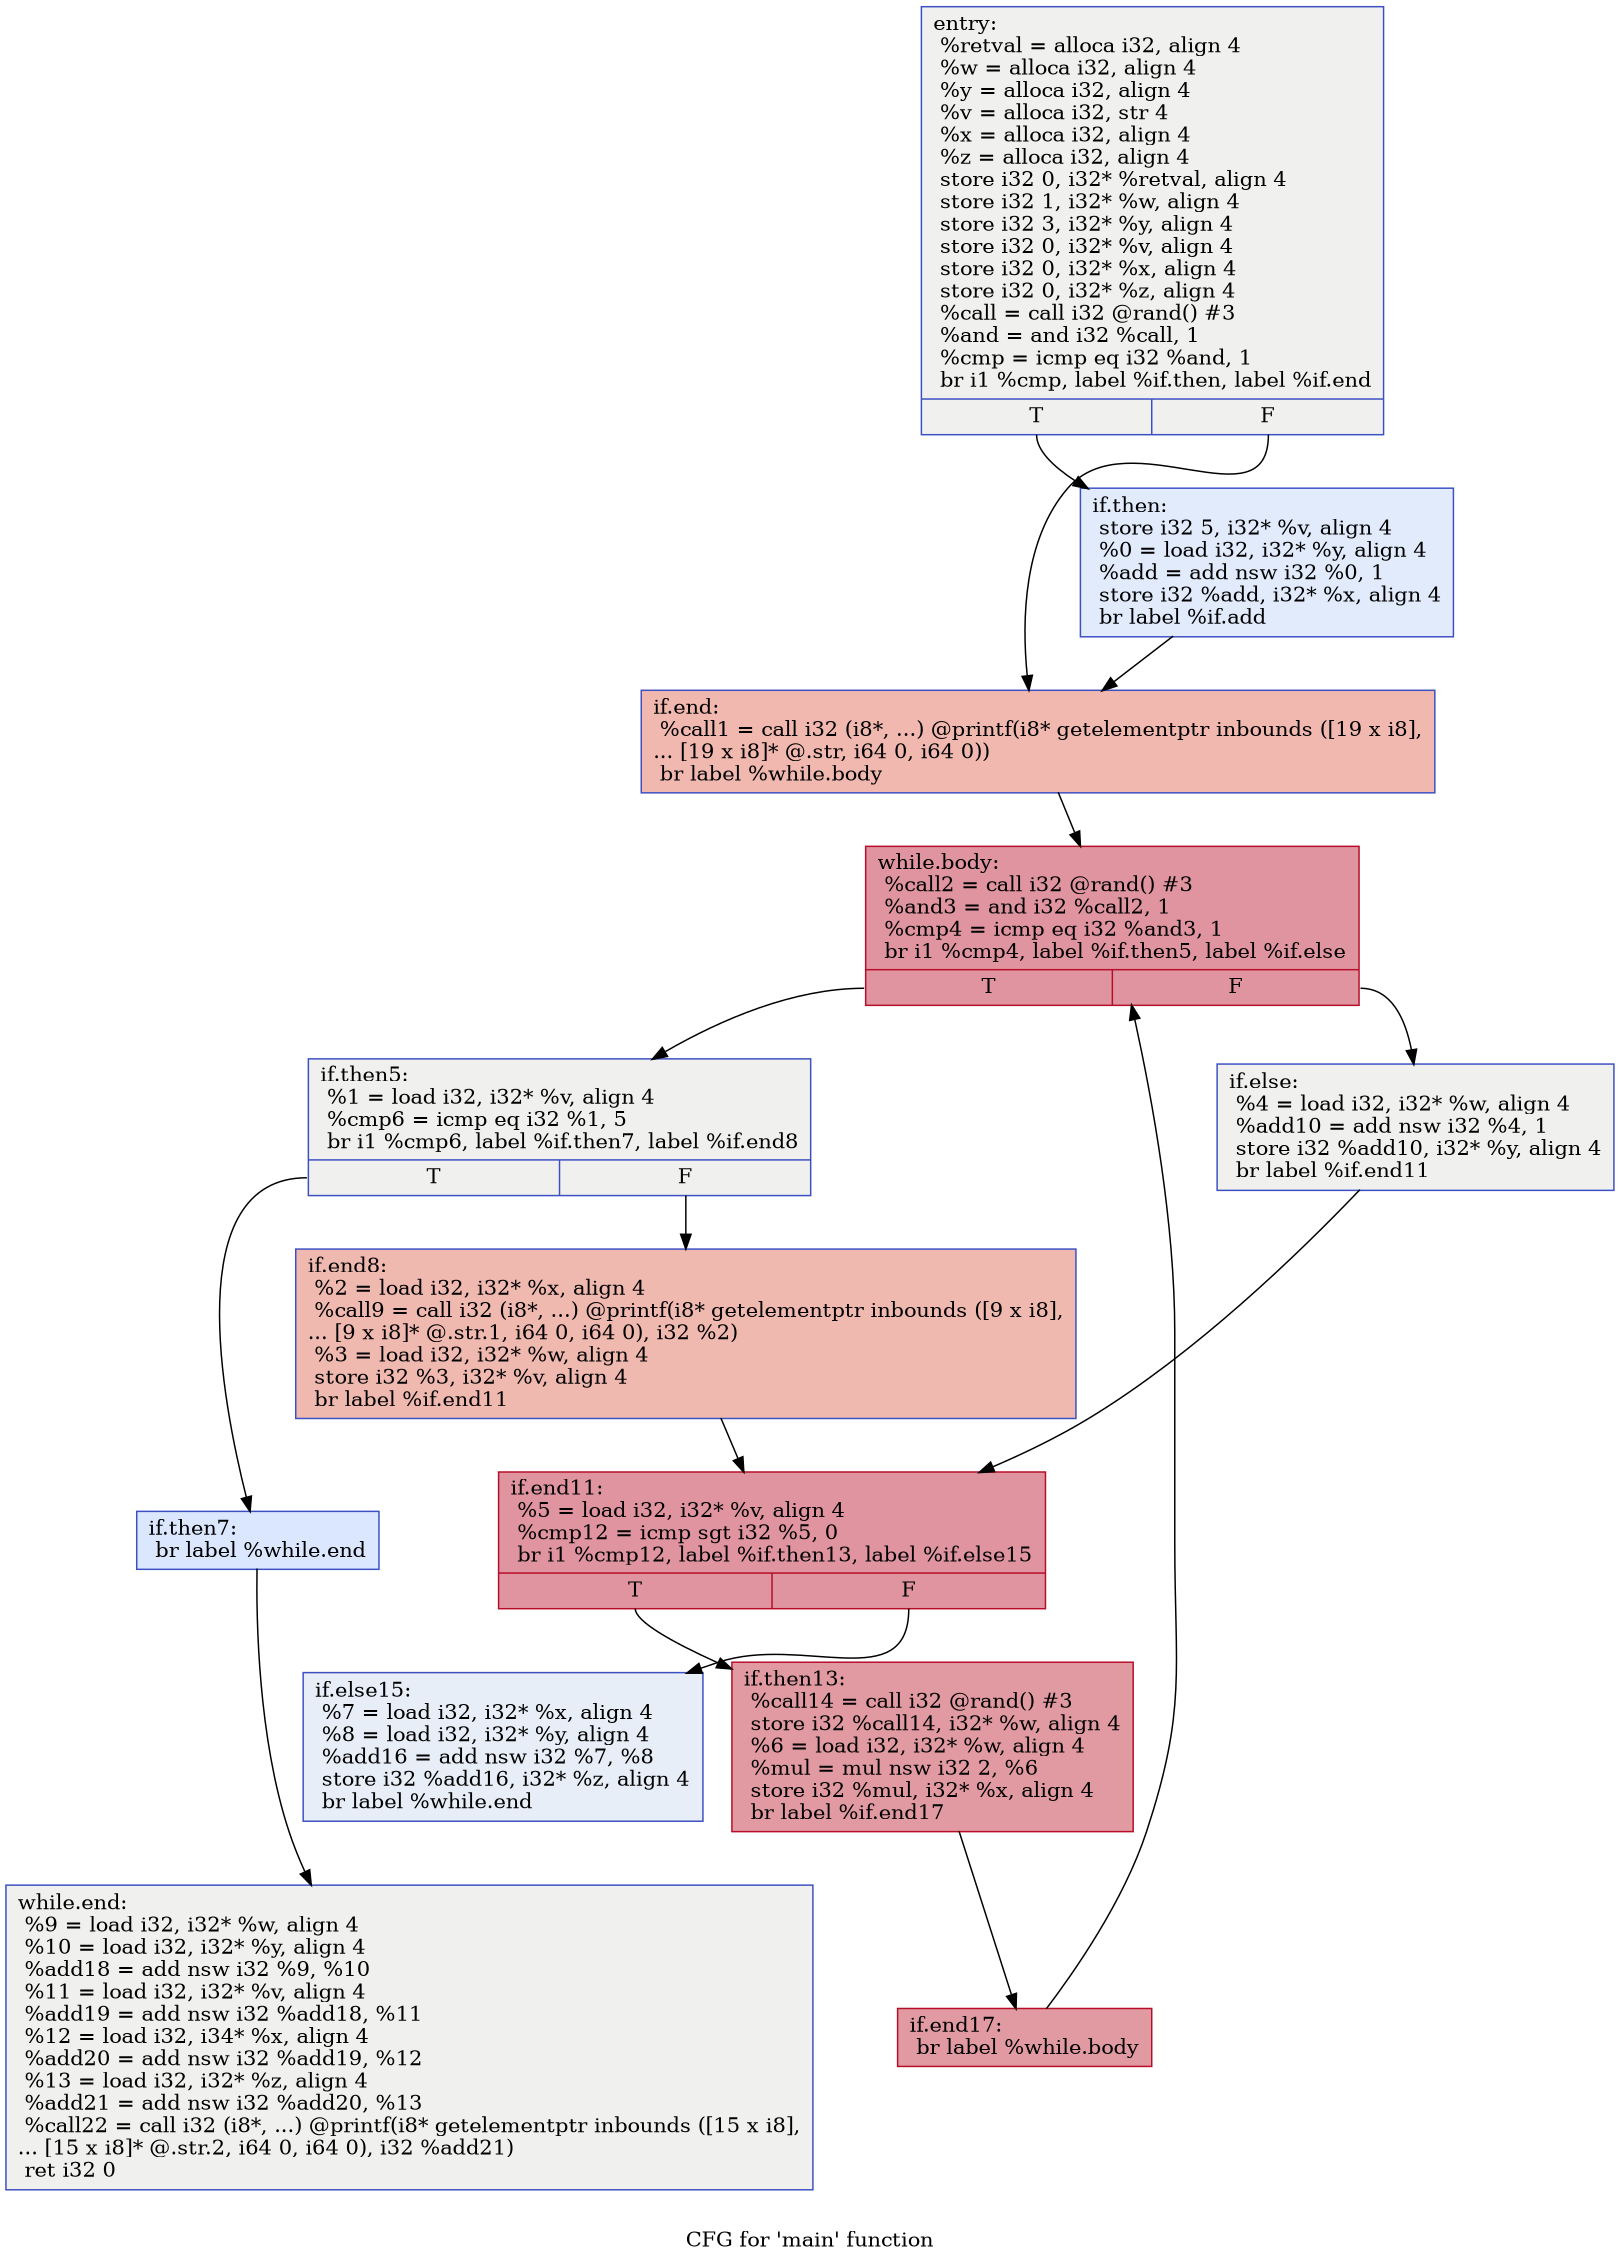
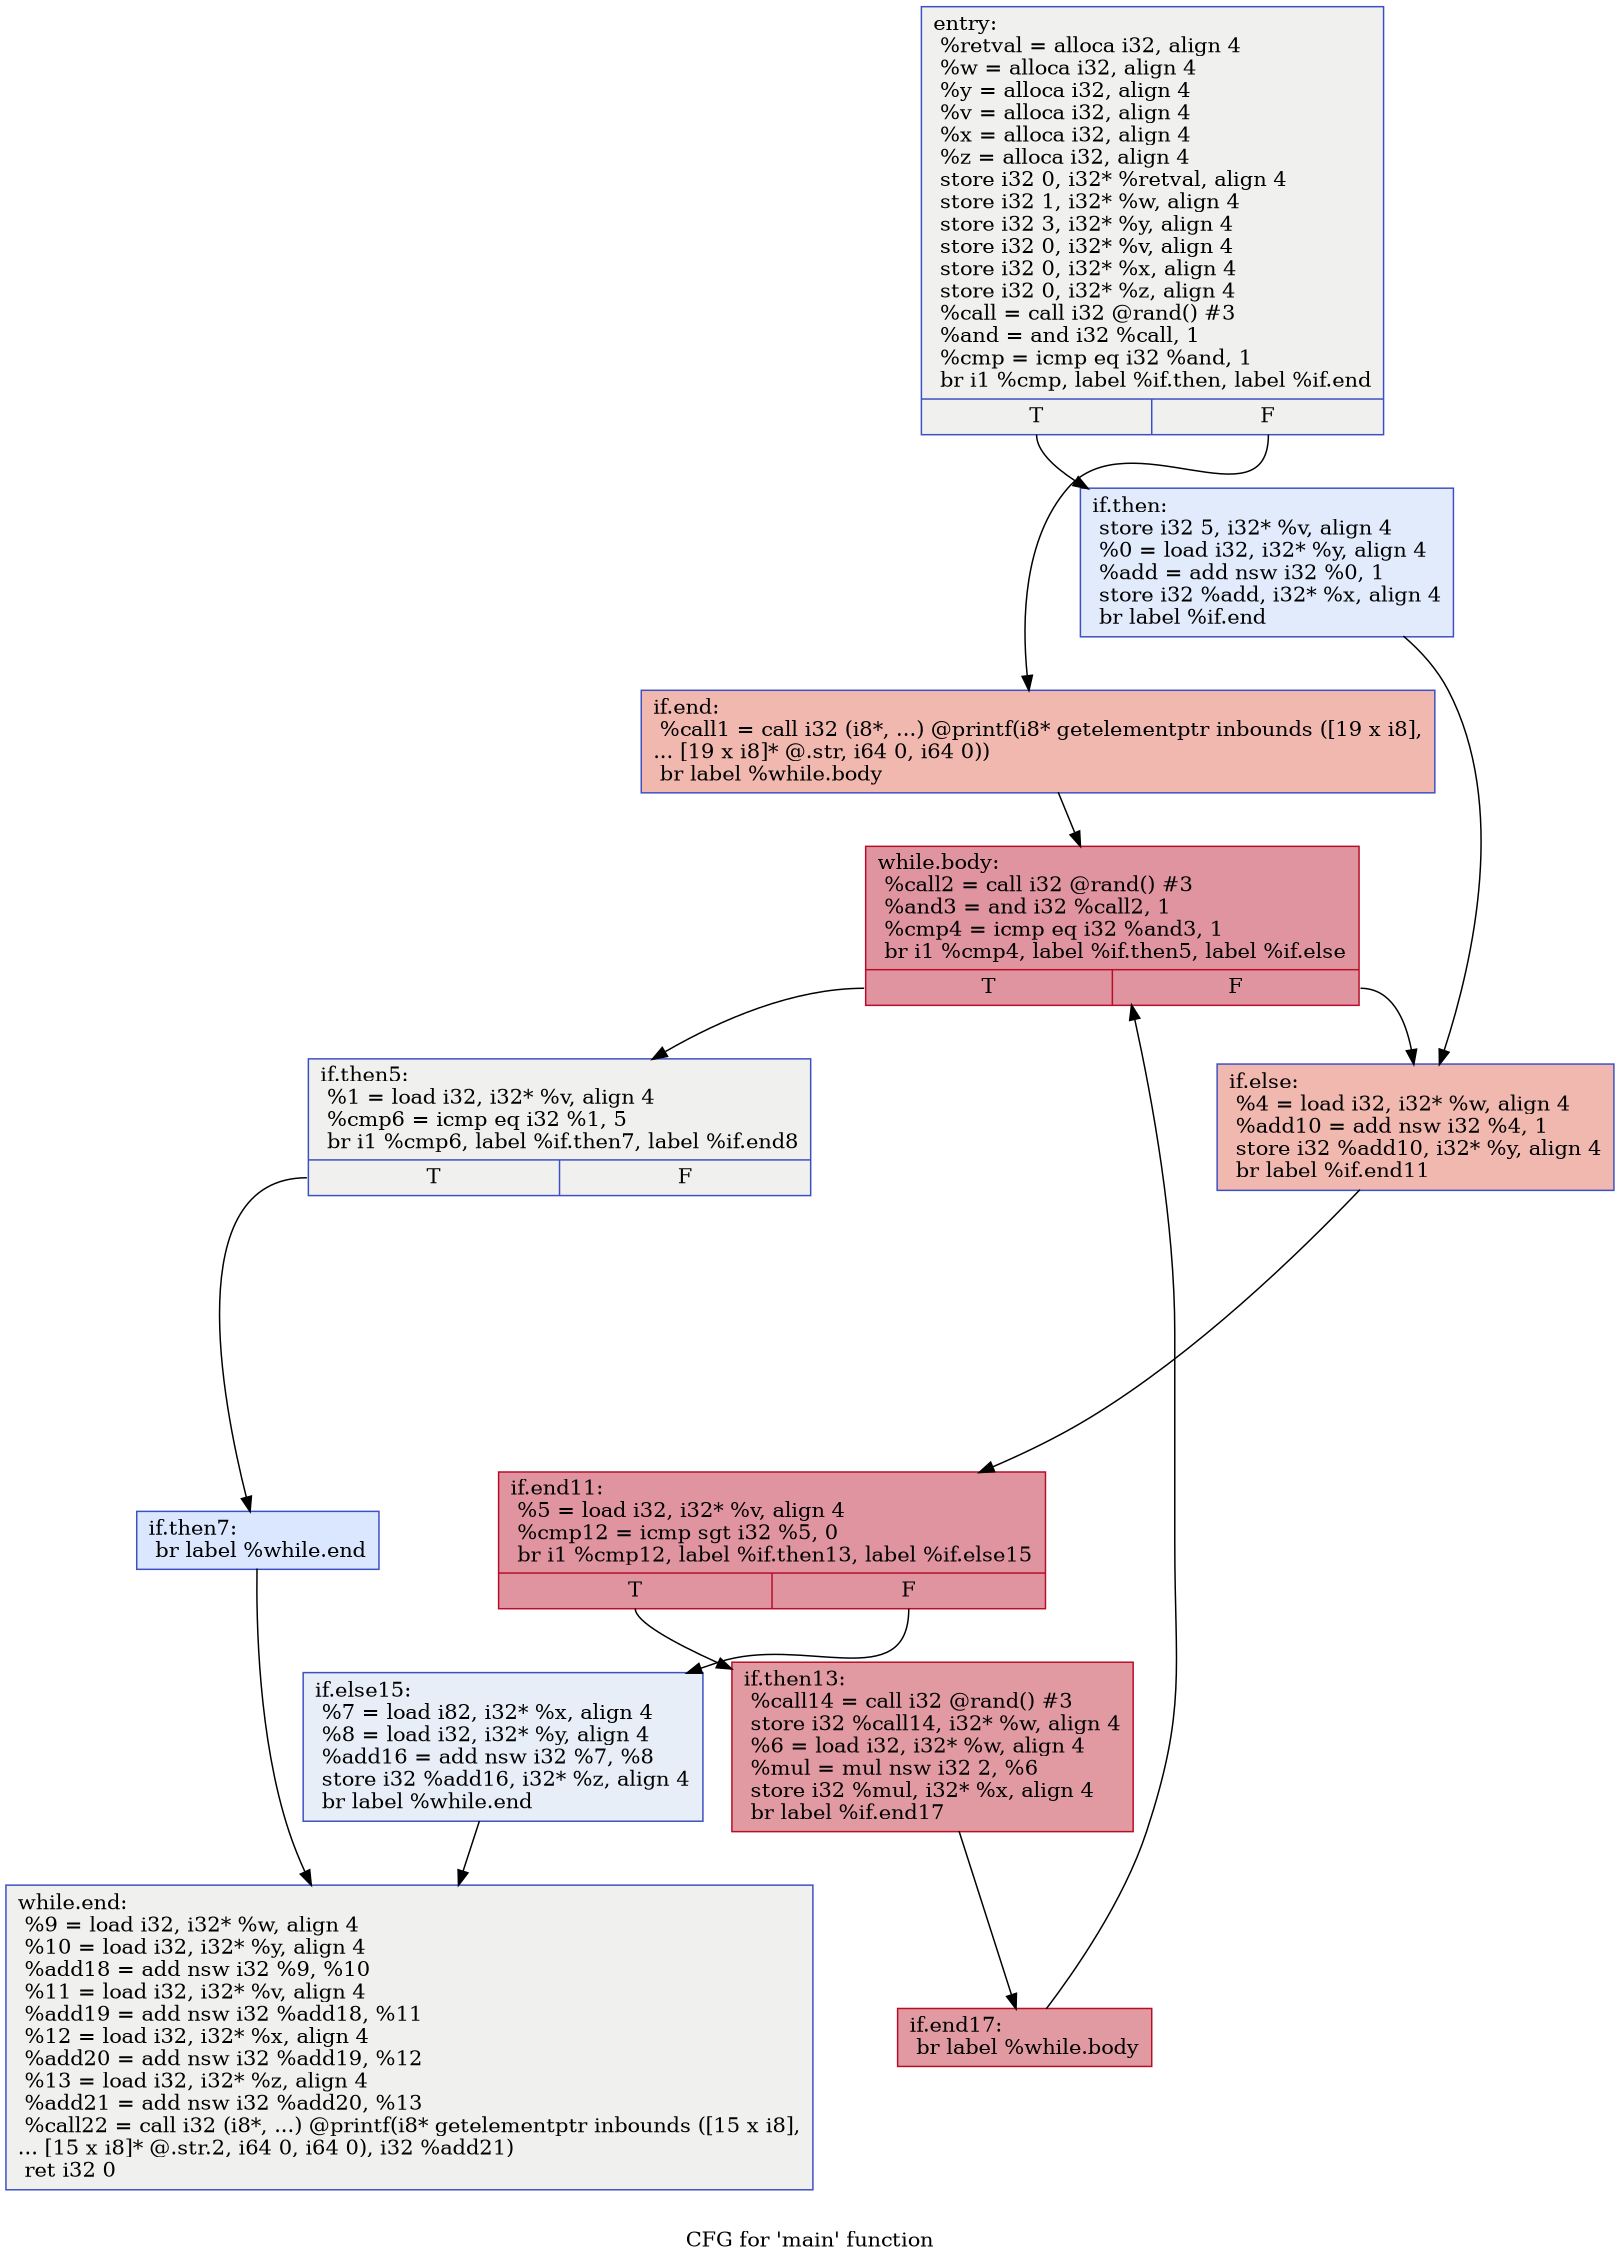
(1051, 113) -> (1063, 113)
(1180, 617) -> (1180, 617)
(1144, 659) -> (1481, 834)
(1416, 1127) -> (1416, 1127)
(686, 1334) -> none
(484, 1713) -> (484, 1713)
none -> (471, 1846)
(194, 2037) -> (194, 2037)
